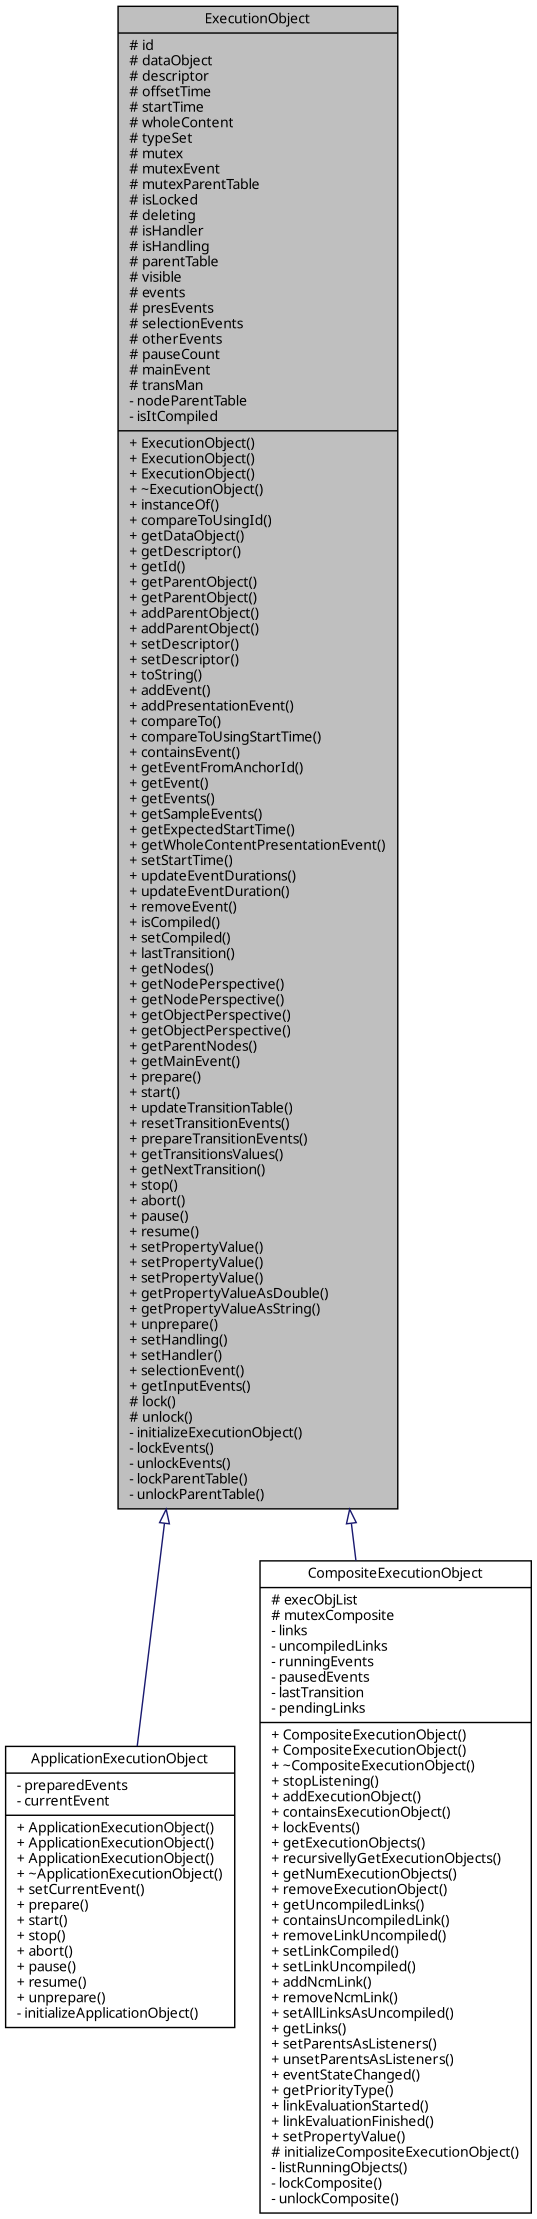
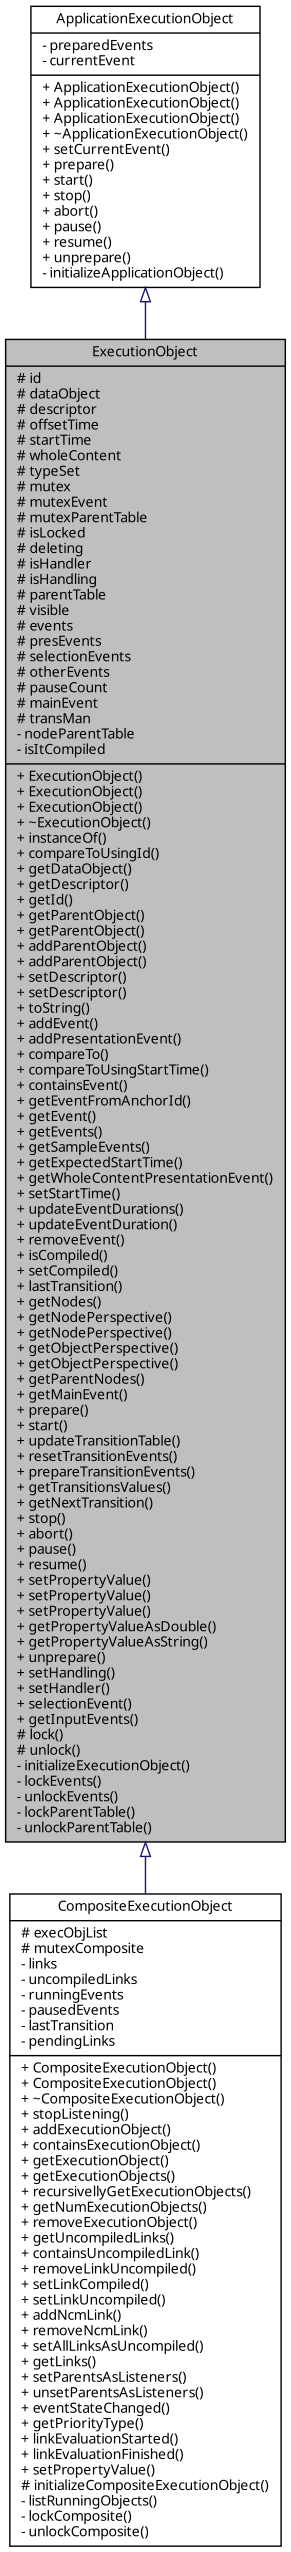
(151, 1635) -> (145, 321)
(316, 1828) -> (96, 2161)
